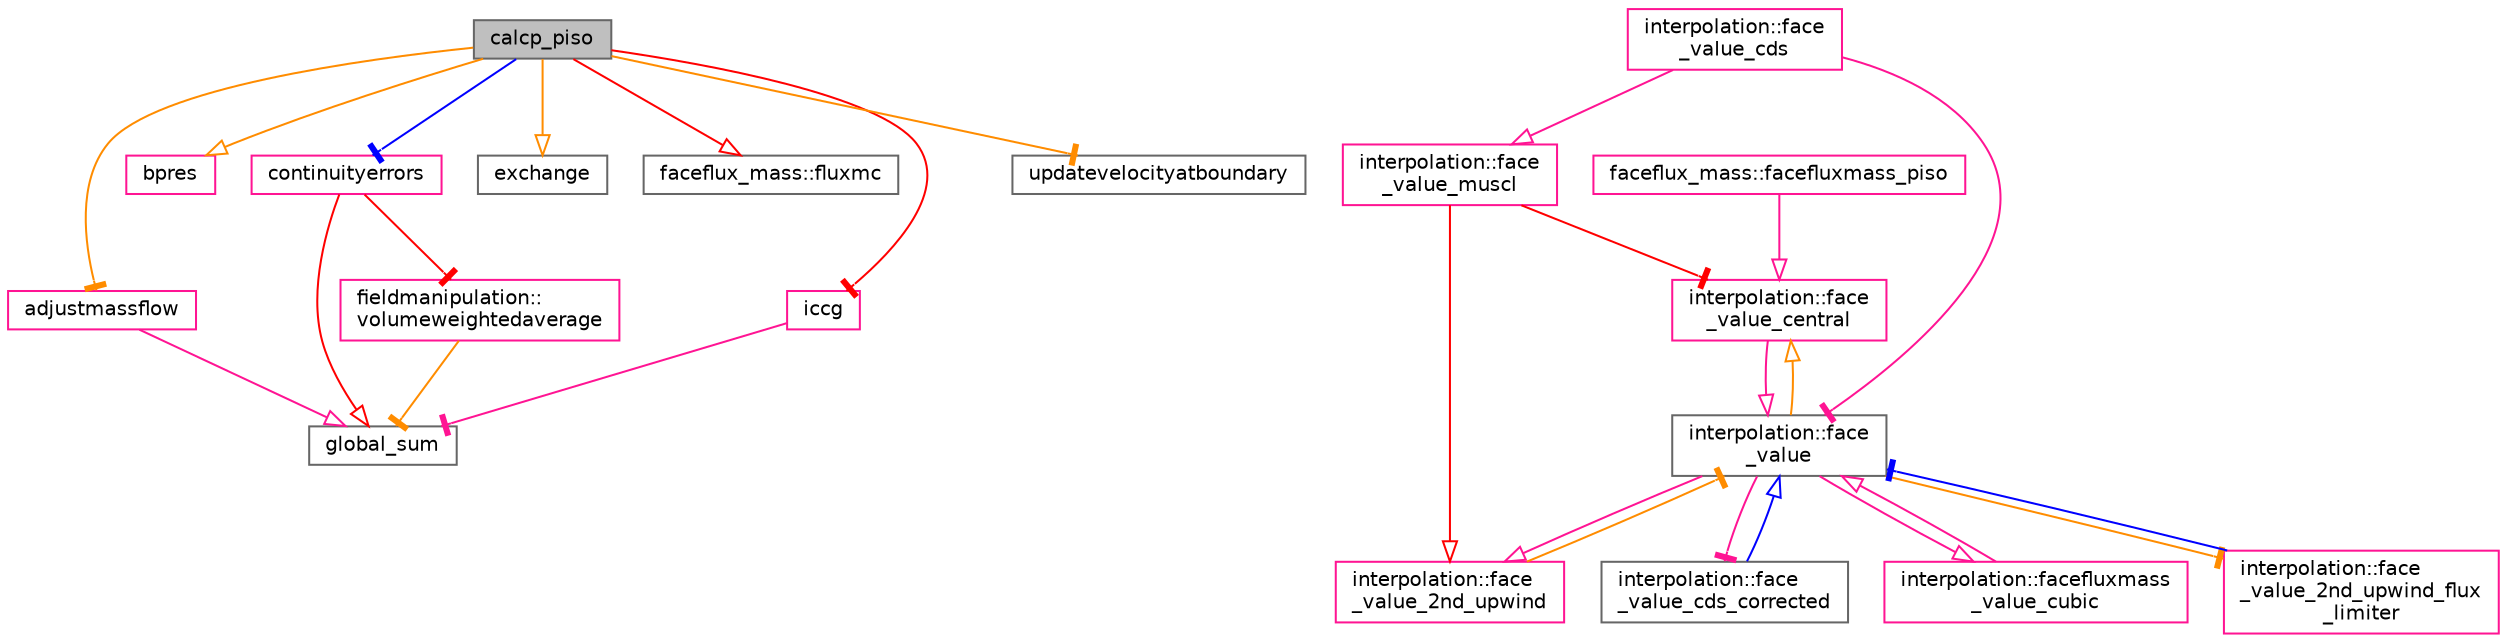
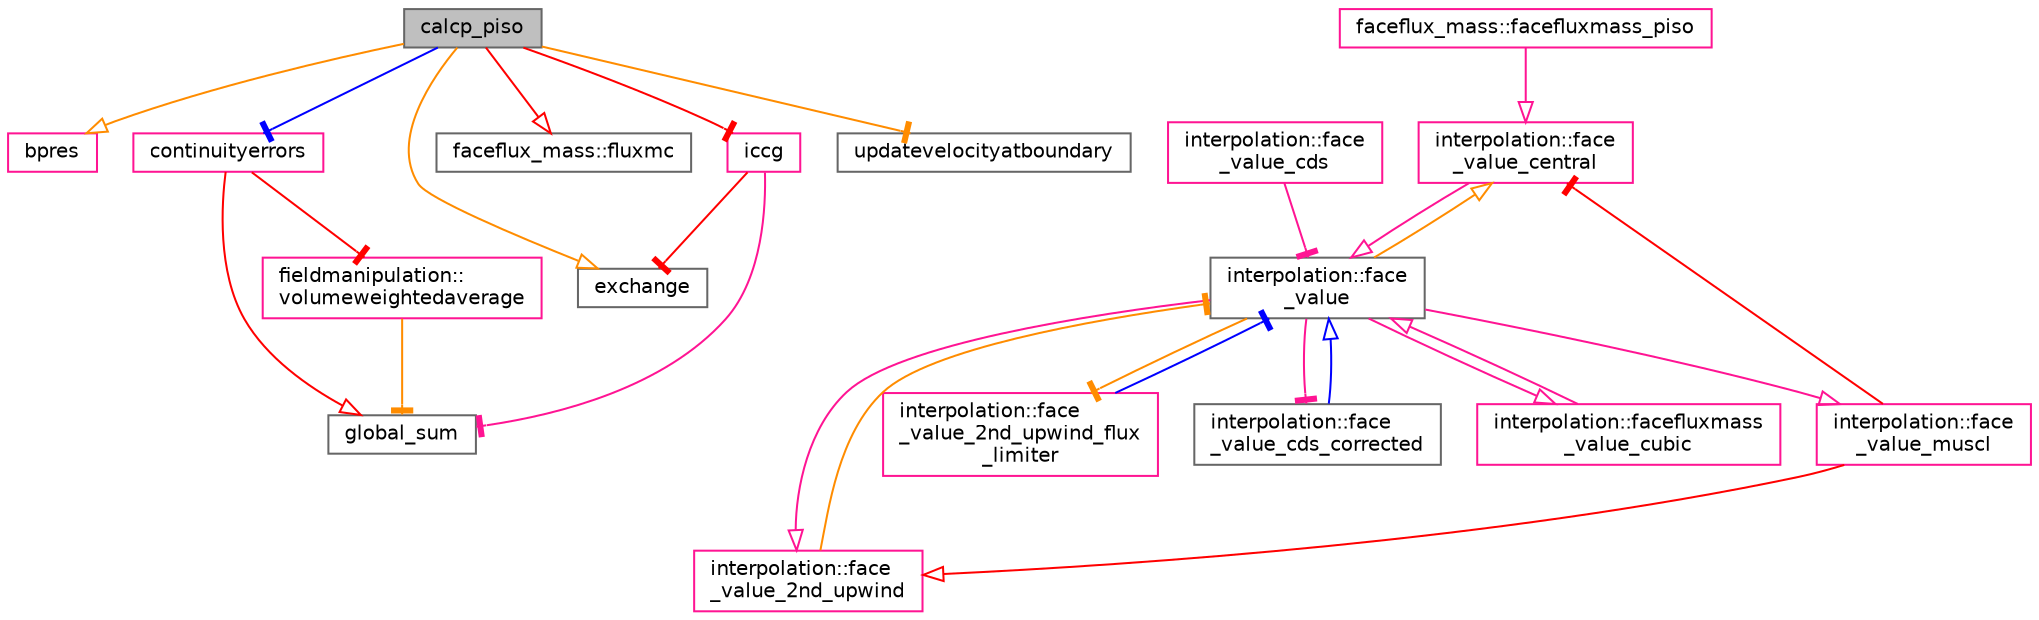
(1602, 103) -> (1624, 350)
none -> (707, 217)
(102, 310) -> none
